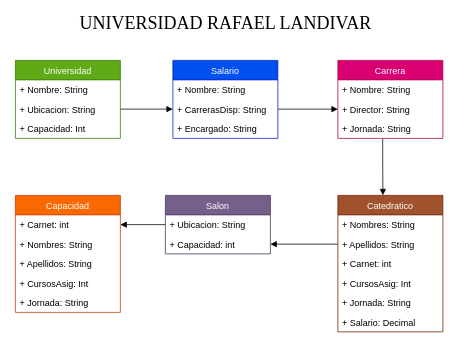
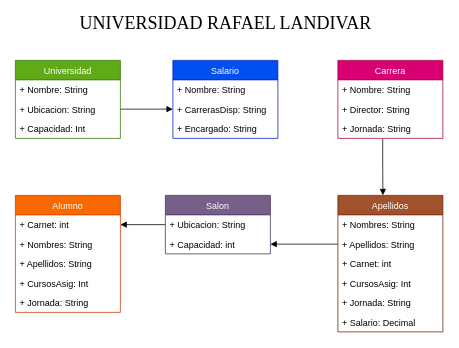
(330, 109) -> none
(68, 206) -> (68, 206)
(390, 206) -> (390, 206)
